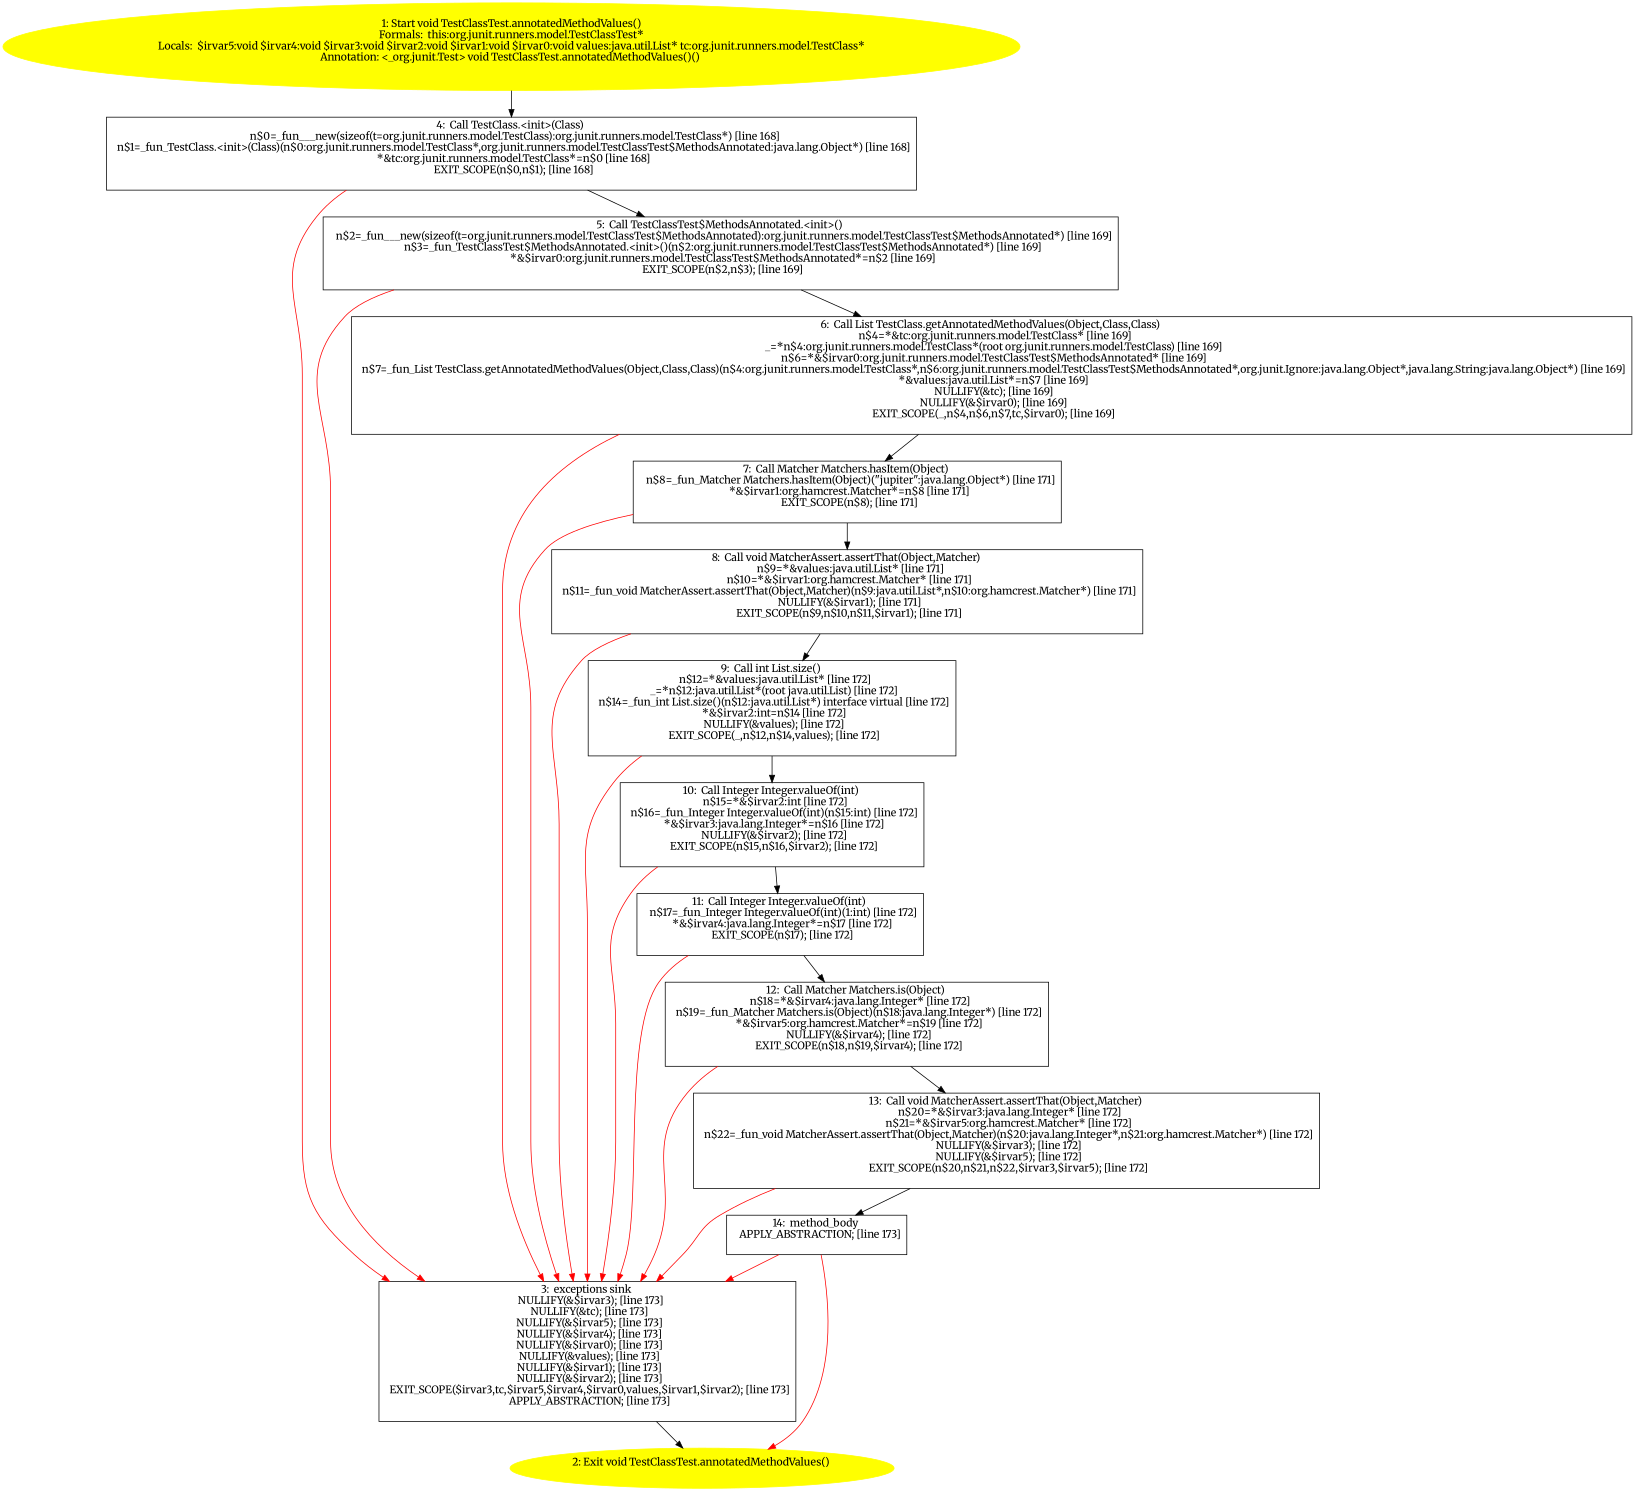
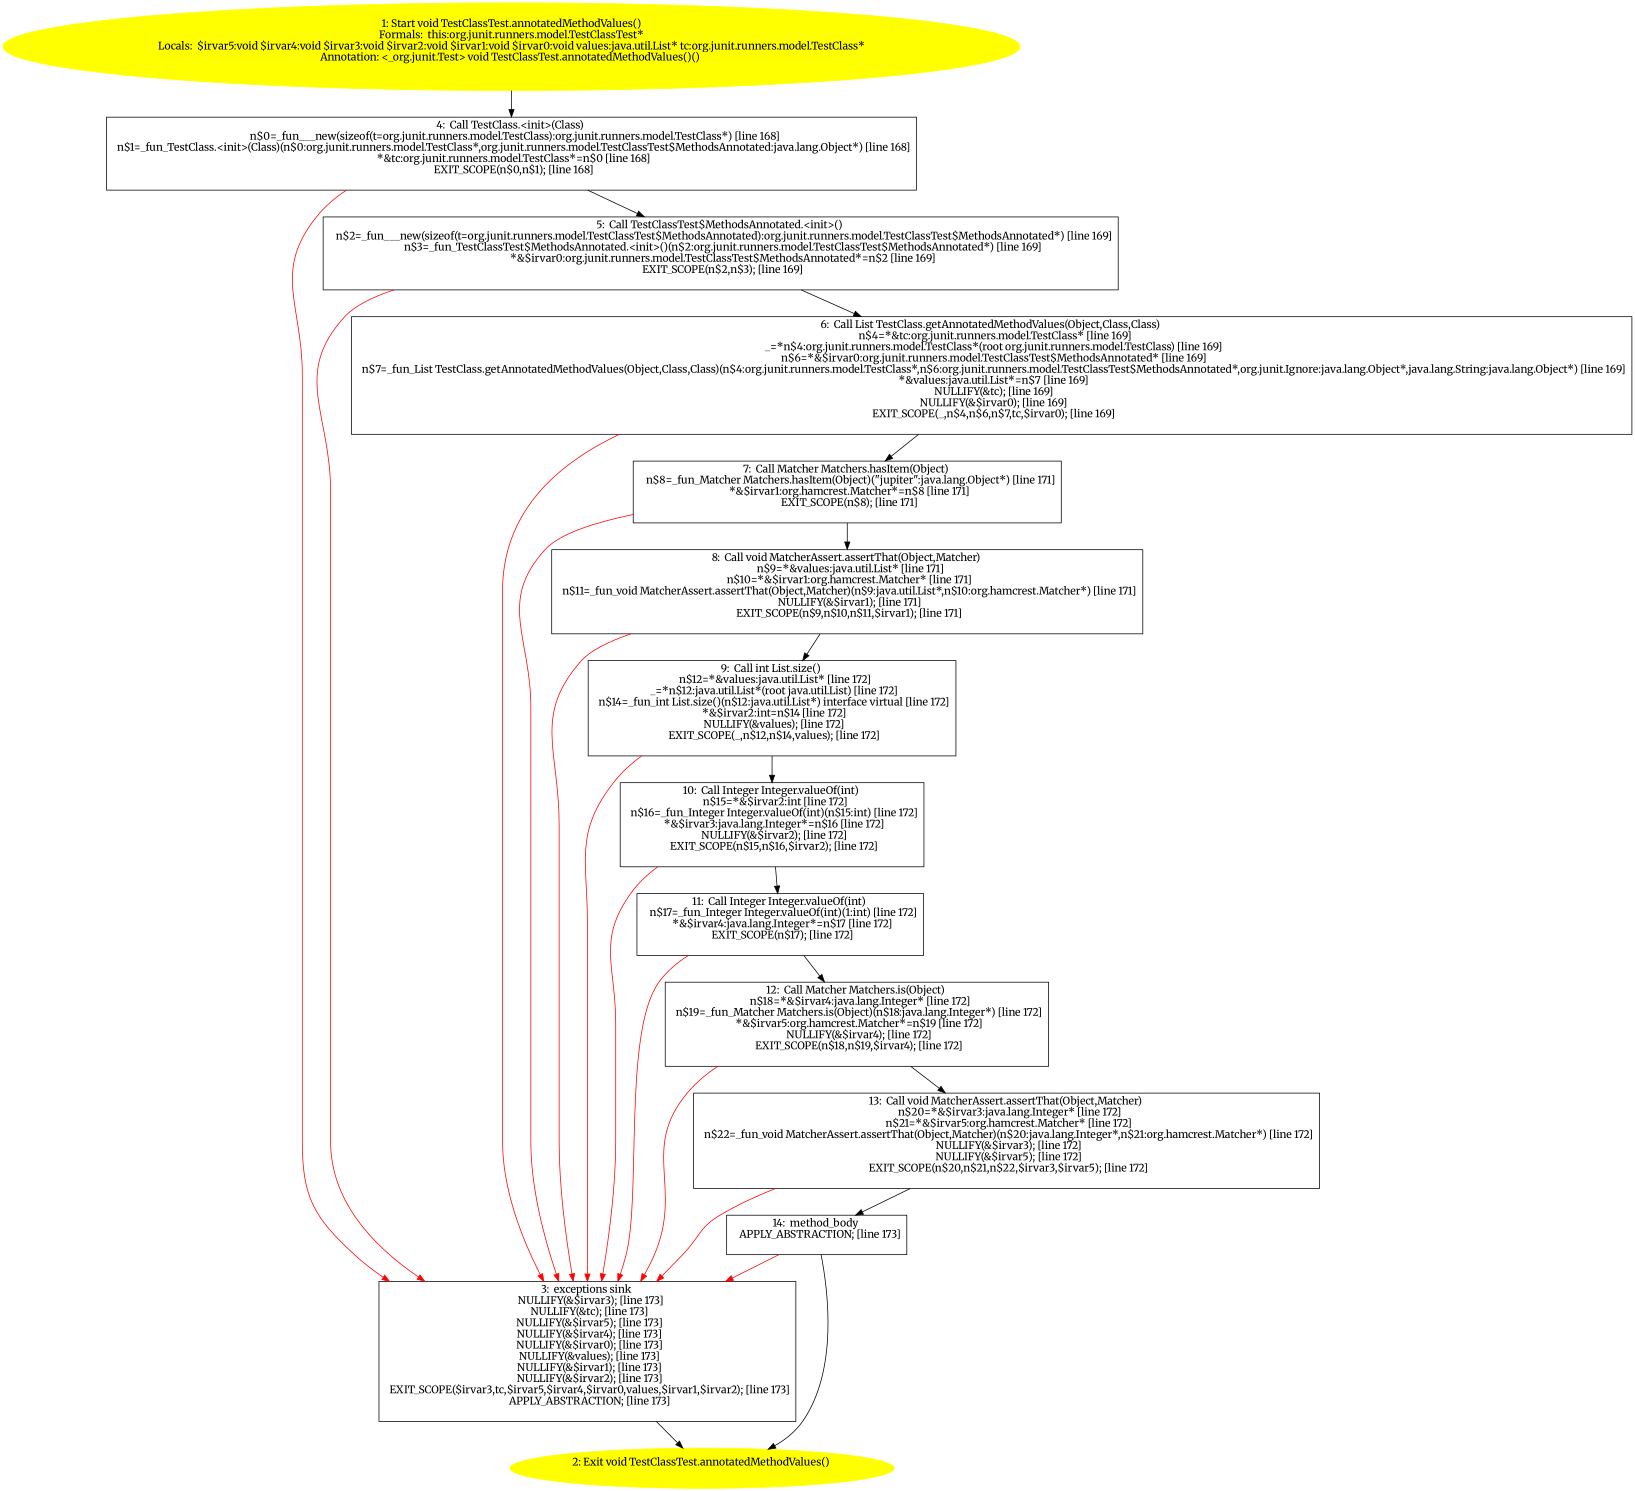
(825, 1359) -> (825, 1359)
